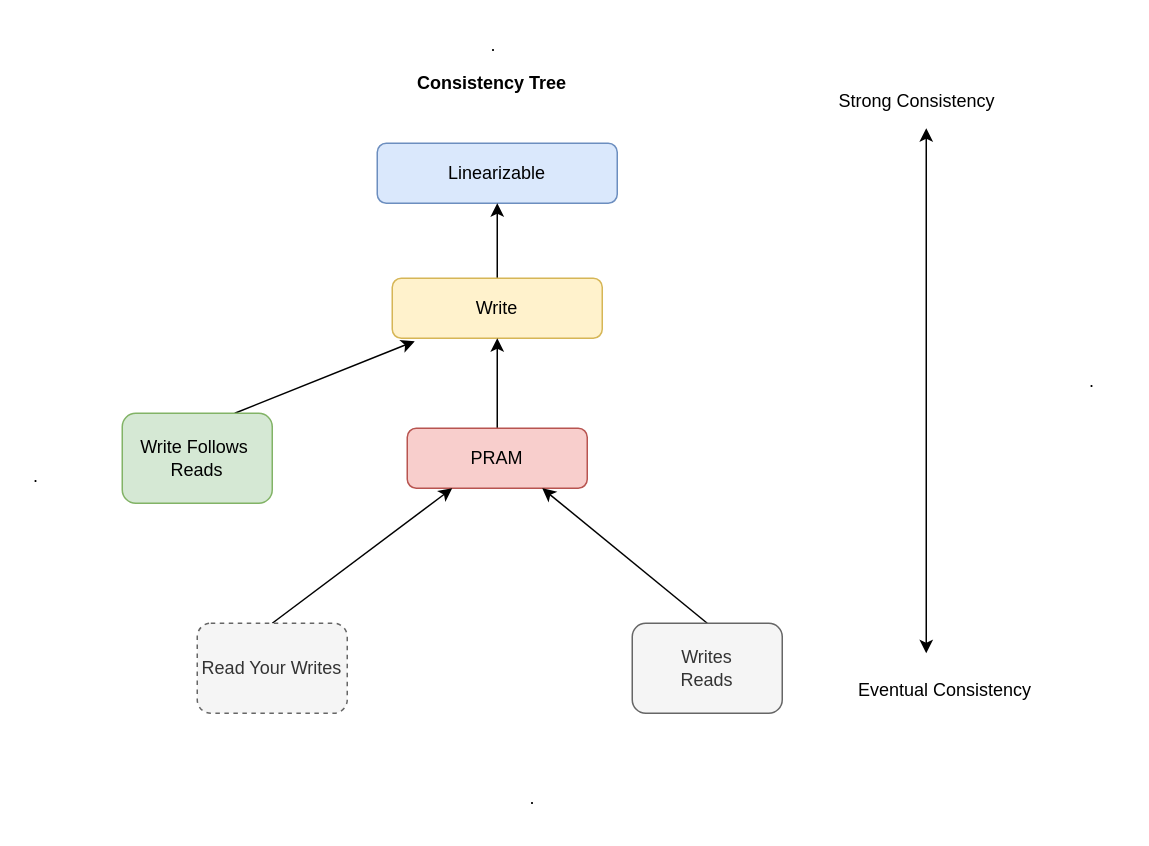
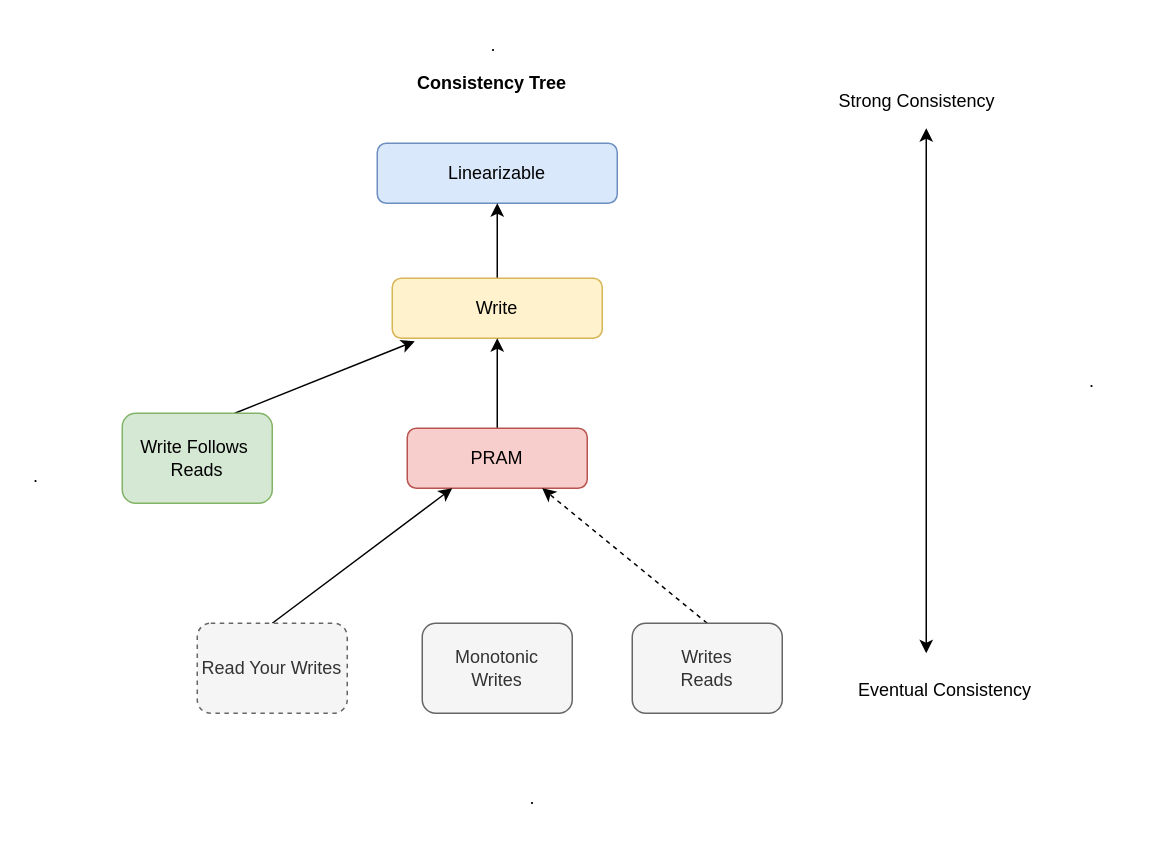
(629, 559) -> (629, 559)
none -> (497, 668)
